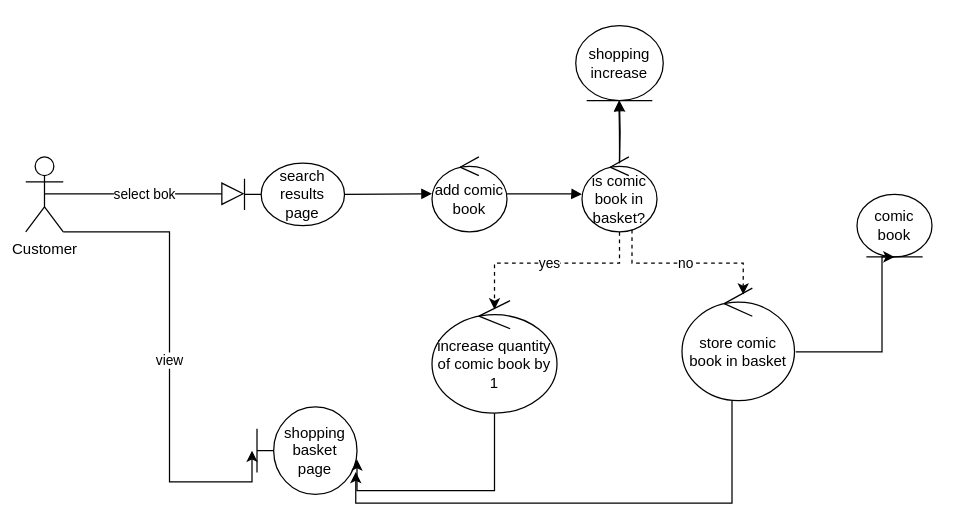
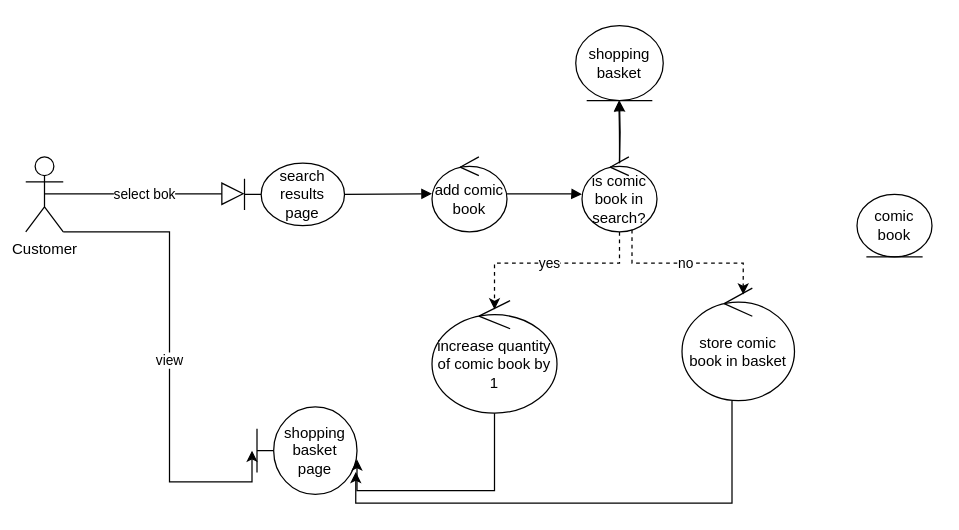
(619, 63) -> (619, 63)
(619, 199) -> (619, 199)
(882, 349) -> none
